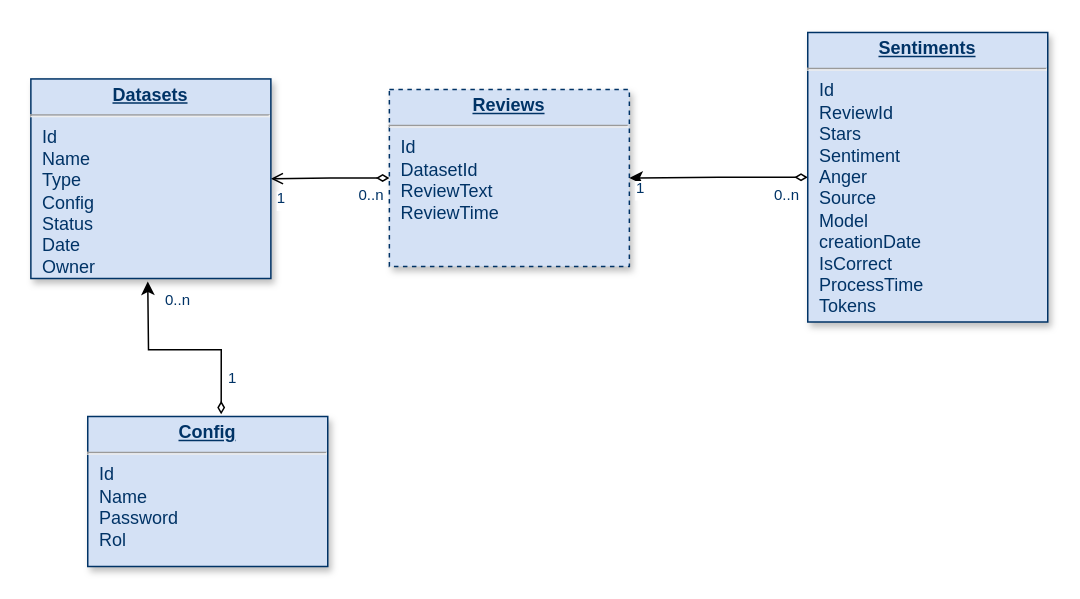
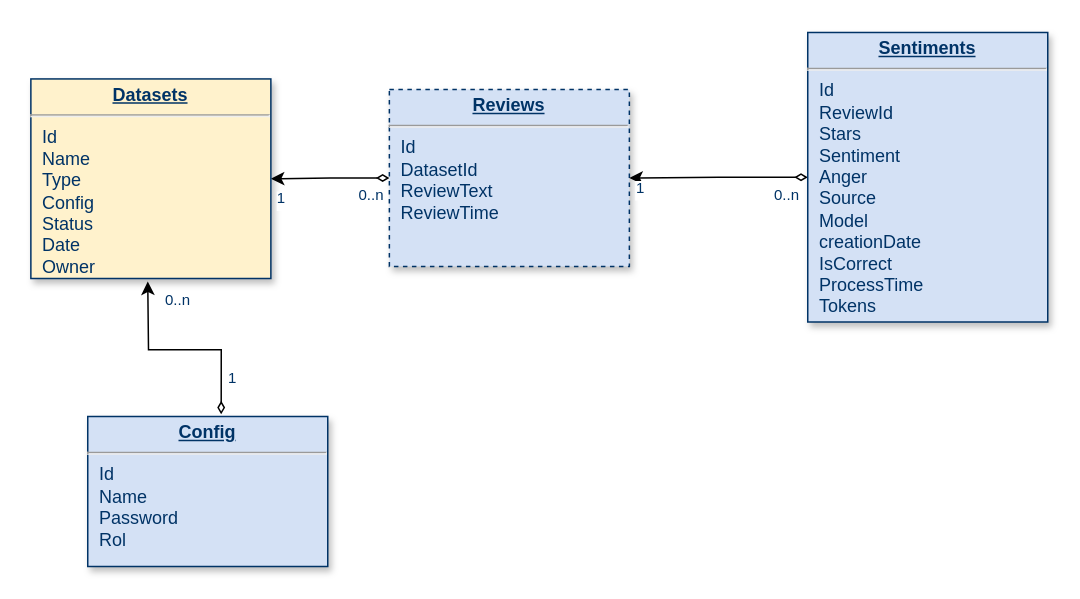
(151, 178) -> (151, 178)
(279, 178) -> (282, 178)
